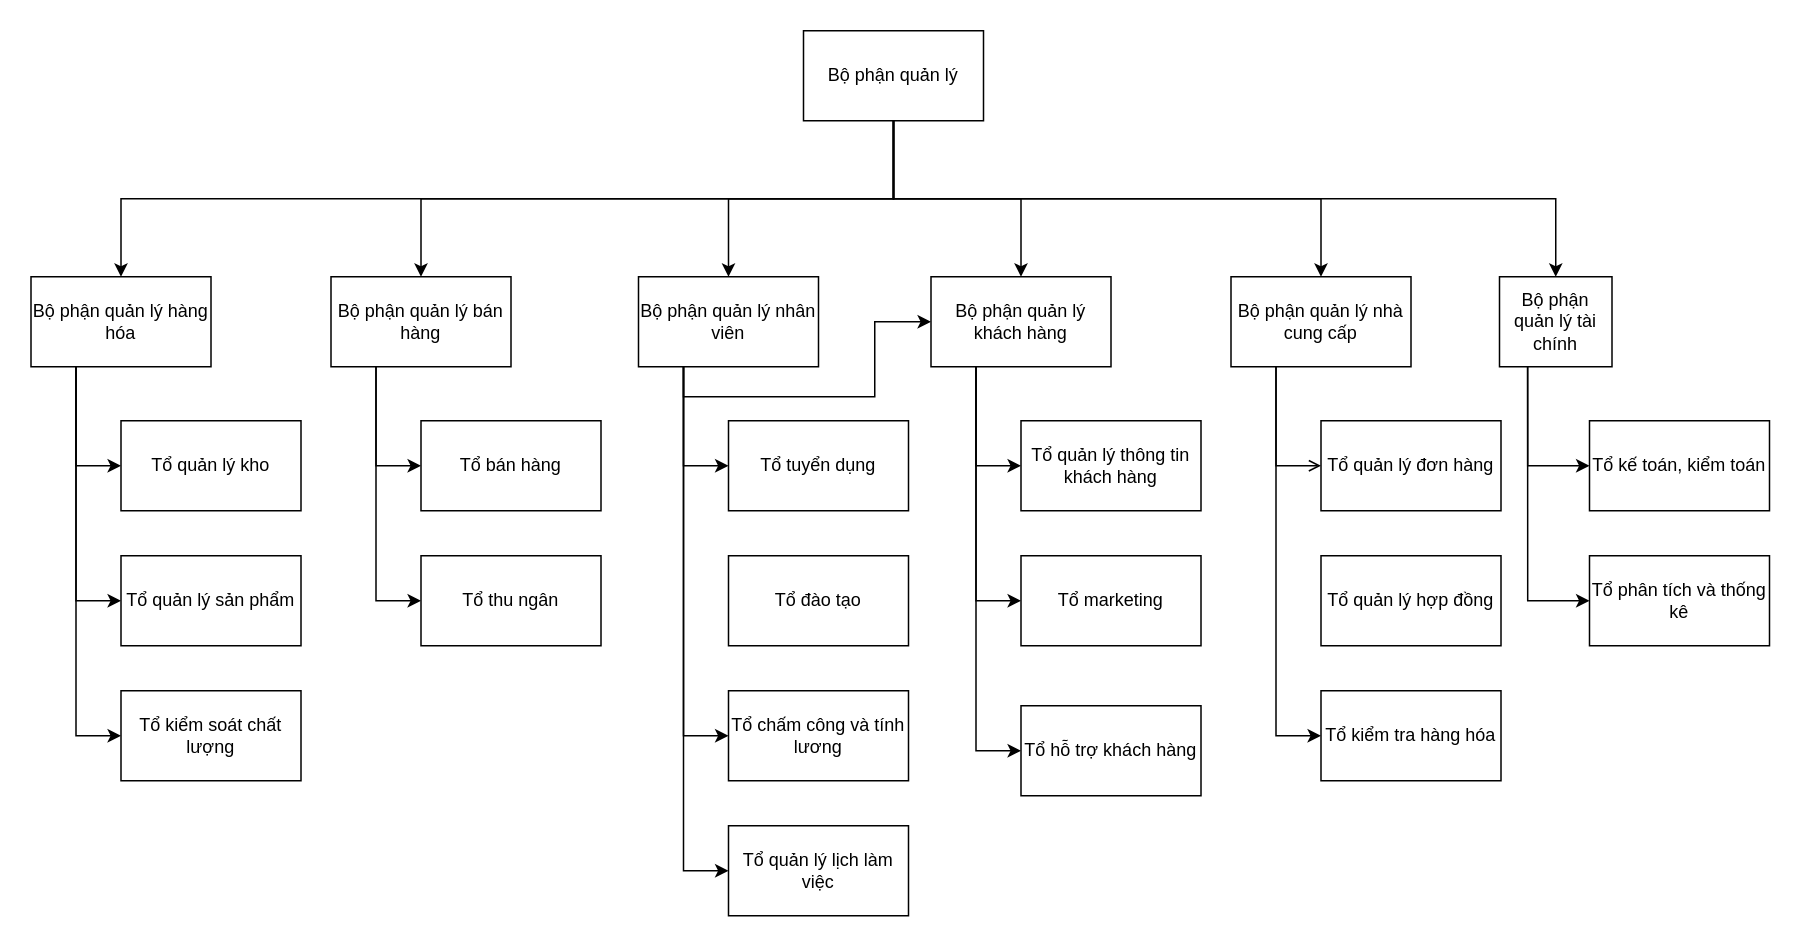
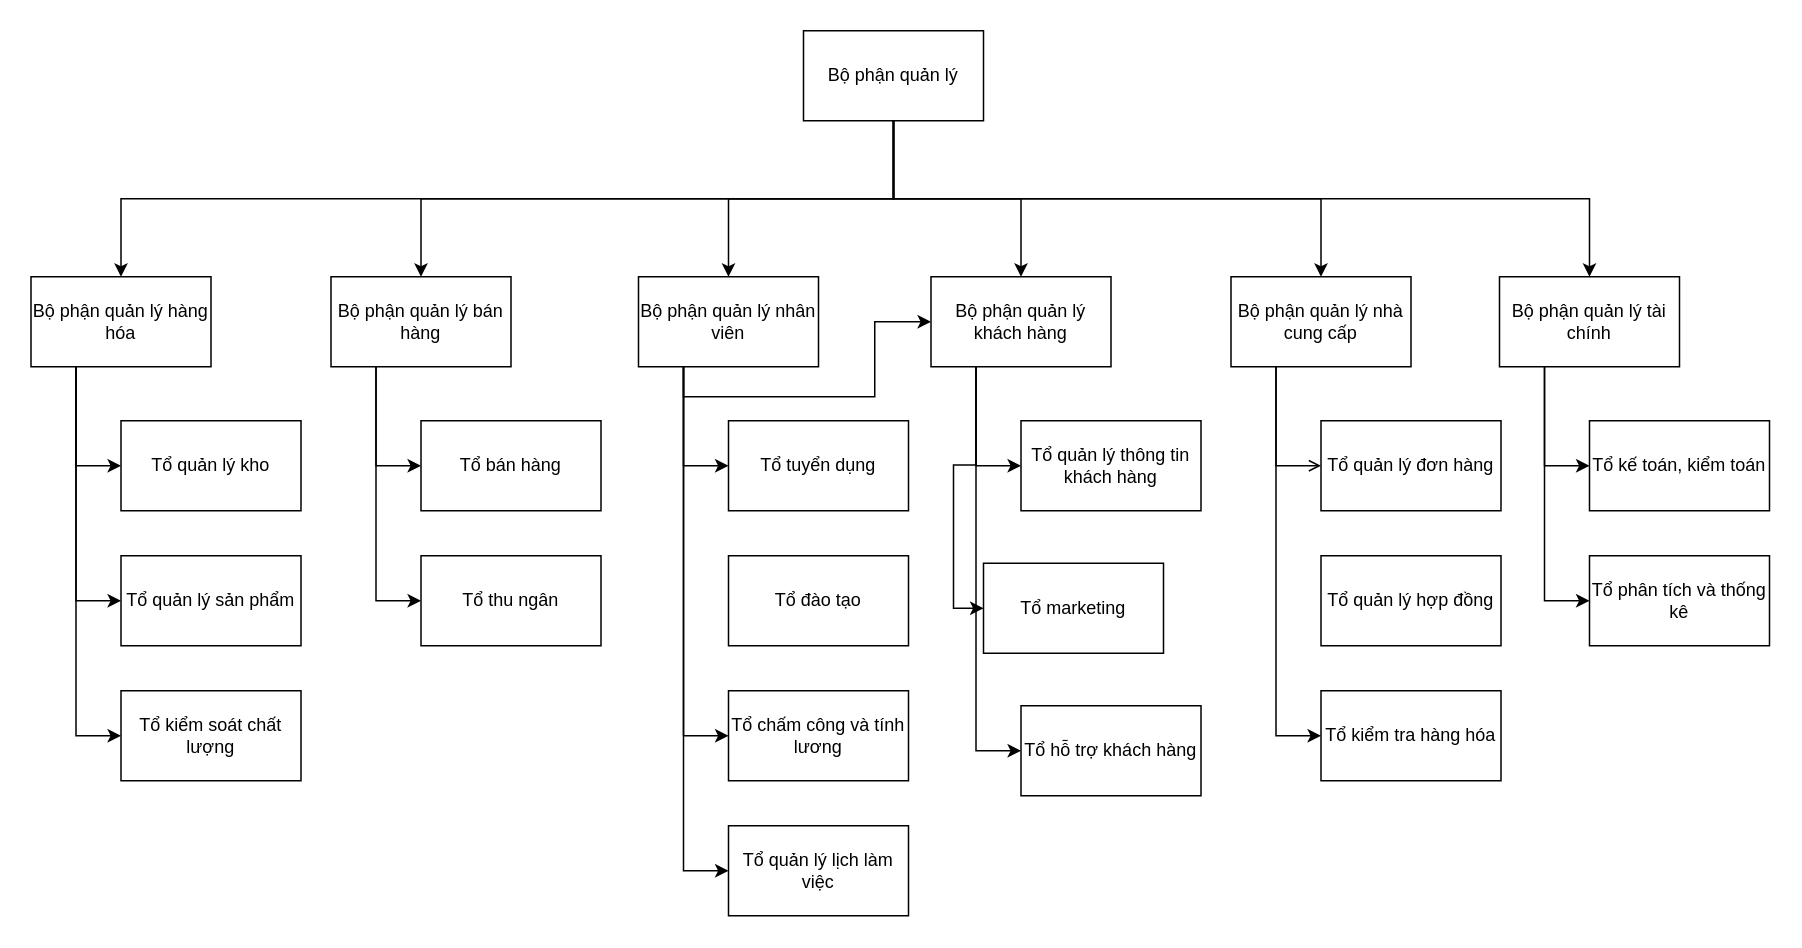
(1556, 322) -> (1589, 322)
(1111, 601) -> (1073, 608)
